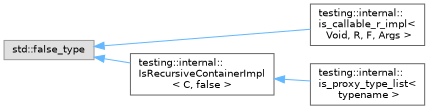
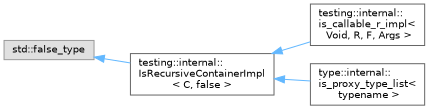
(207, 37) -> (296, 46)
(368, 84) -> (368, 84)
